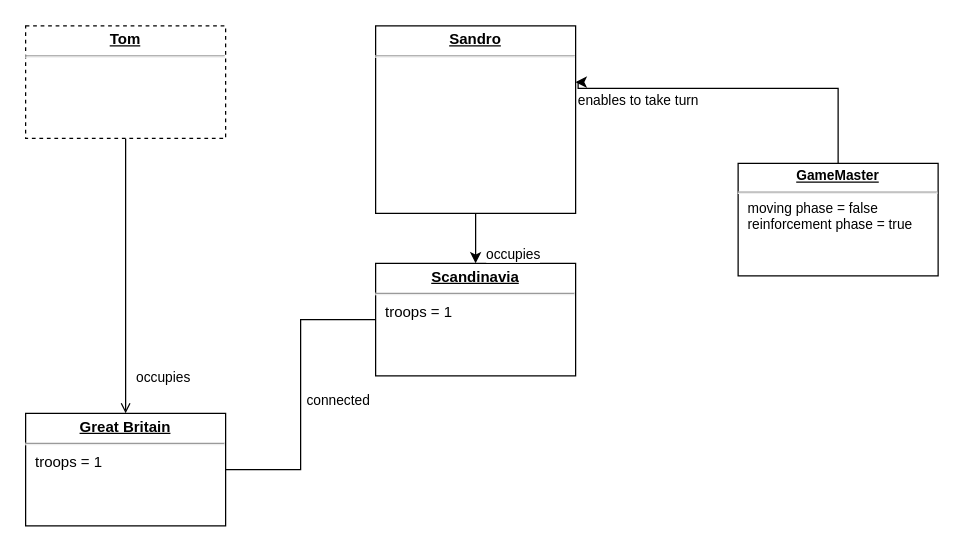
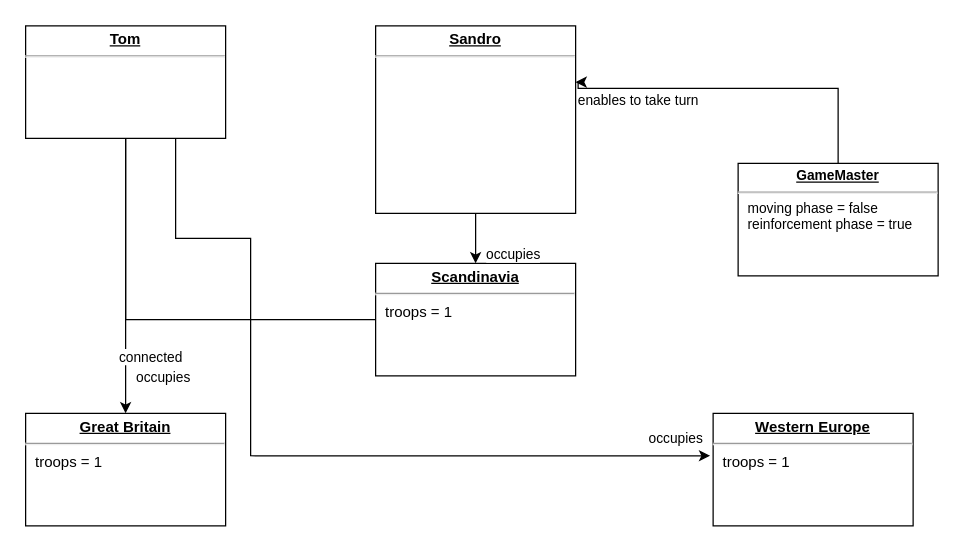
(126, 82) -> (126, 82)
(126, 405) -> (126, 403)
(301, 431) -> (215, 319)
none -> (280, 456)
none -> (813, 469)
